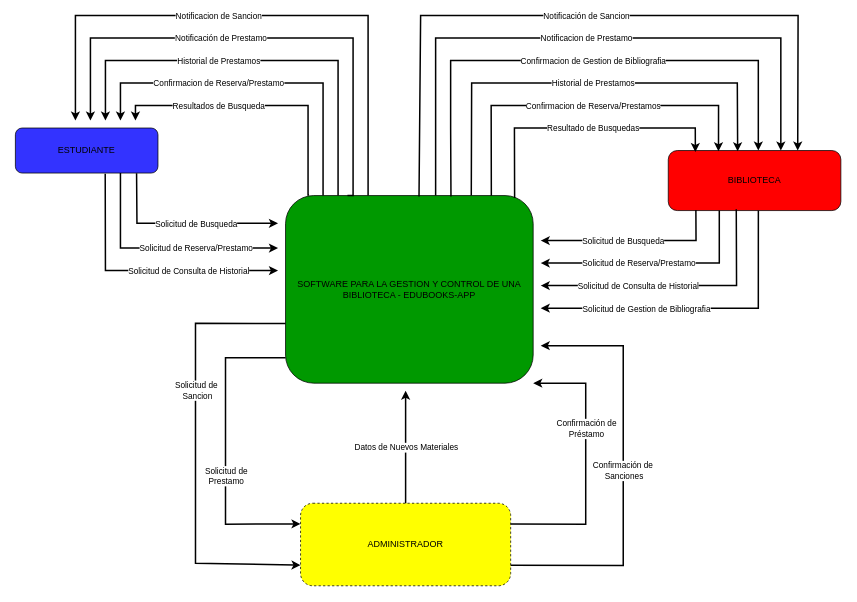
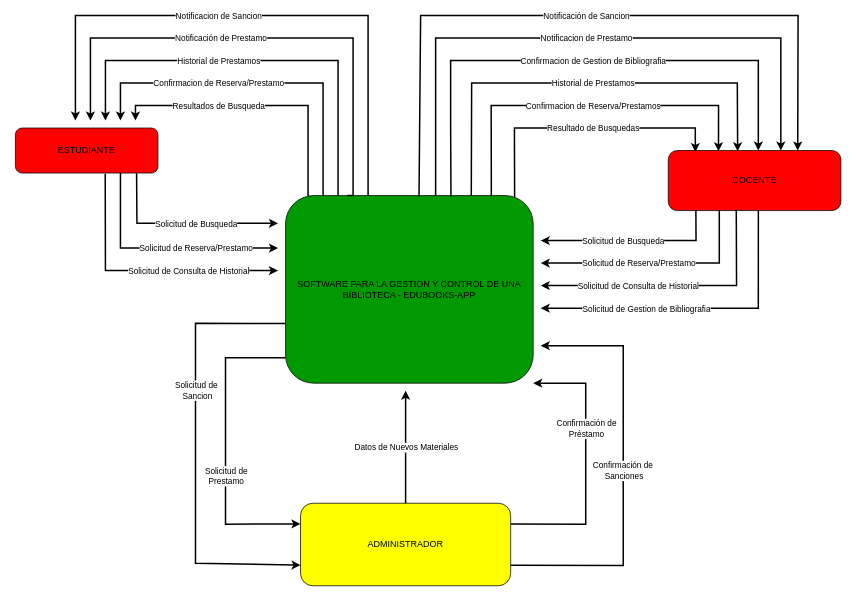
(87, 150) -> (87, 150)
(754, 180) -> (754, 180)
(405, 544) -> (405, 544)
